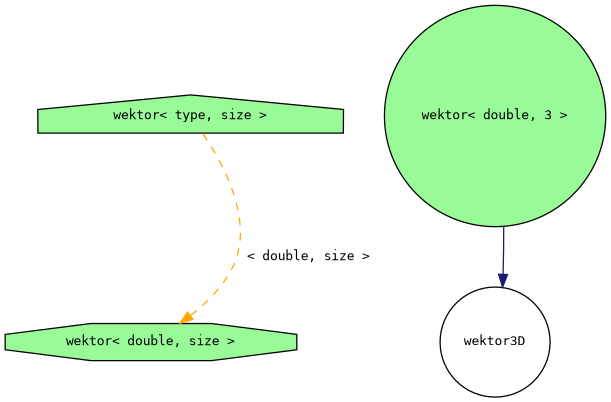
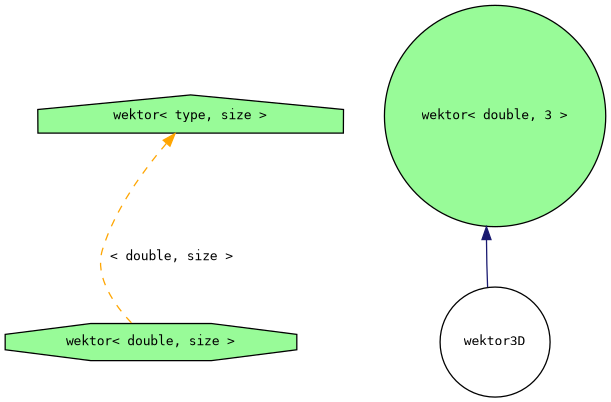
(240, 229) -> (110, 230)
(504, 251) -> (487, 263)
